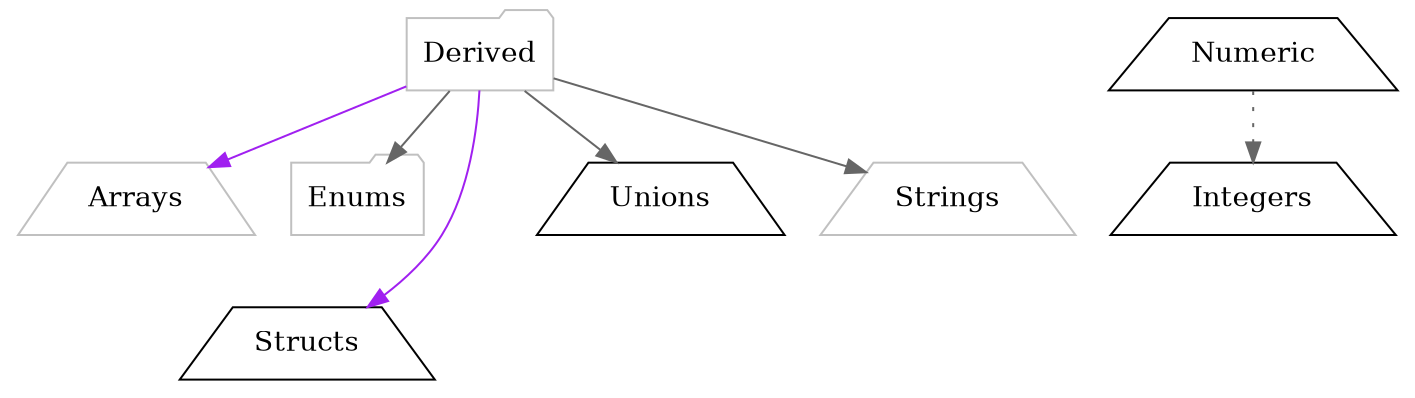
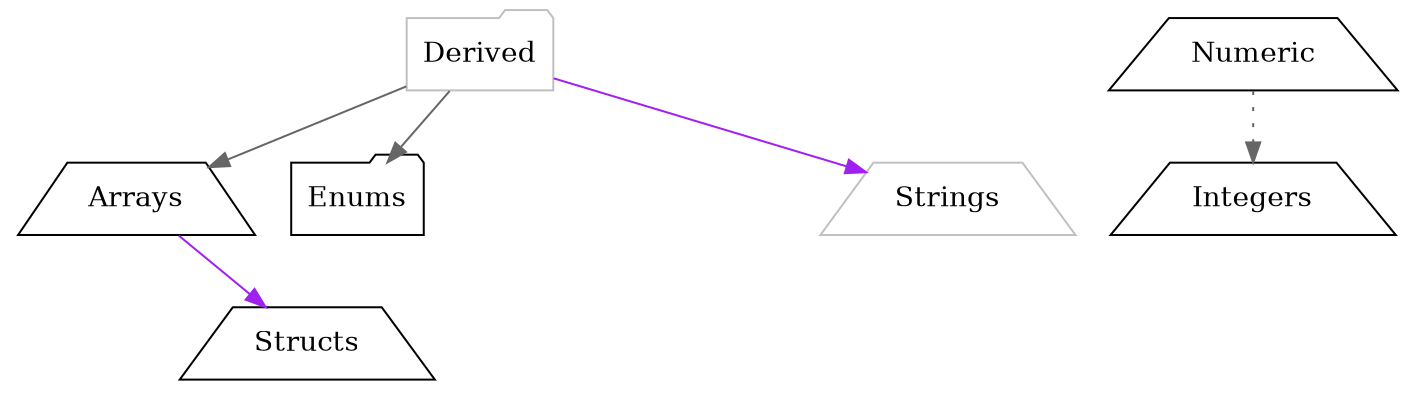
(700, 122) -> (700, 122)
(317, 123) -> (317, 123)
(137, 199) -> (137, 199)
(357, 199) -> (357, 199)
(661, 199) -> none
(457, 205) -> (214, 265)
